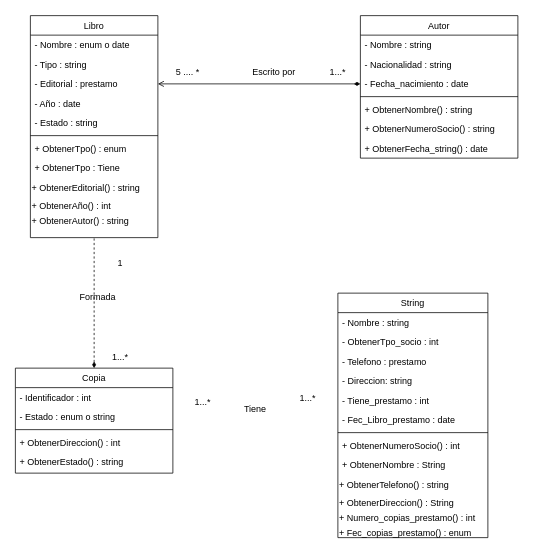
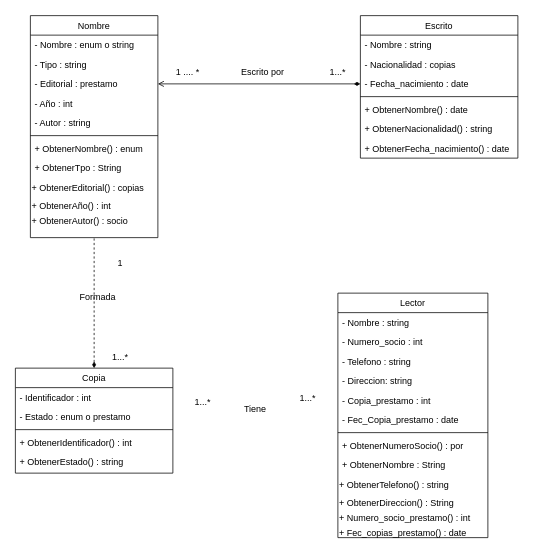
(94, 26) -> (94, 26)
(439, 26) -> (439, 26)
(83, 45) -> (87, 45)
(413, 65) -> (413, 65)
(188, 72) -> (188, 72)
(274, 72) -> (263, 72)
(60, 104) -> (56, 104)
(424, 110) -> (420, 110)
(71, 123) -> (69, 123)
(436, 129) -> (436, 129)
(83, 149) -> (90, 149)
(434, 149) -> (443, 149)
(79, 168) -> (82, 168)
(95, 193) -> (95, 193)
(89, 221) -> (87, 221)
(413, 303) -> (413, 303)
(395, 342) -> (385, 342)
(389, 362) -> (383, 362)
(390, 401) -> (390, 401)
(72, 417) -> (78, 417)
(404, 420) -> (404, 420)
(77, 443) -> (87, 443)
(406, 446) -> (407, 446)
(413, 518) -> (410, 518)
(409, 533) -> (409, 533)
